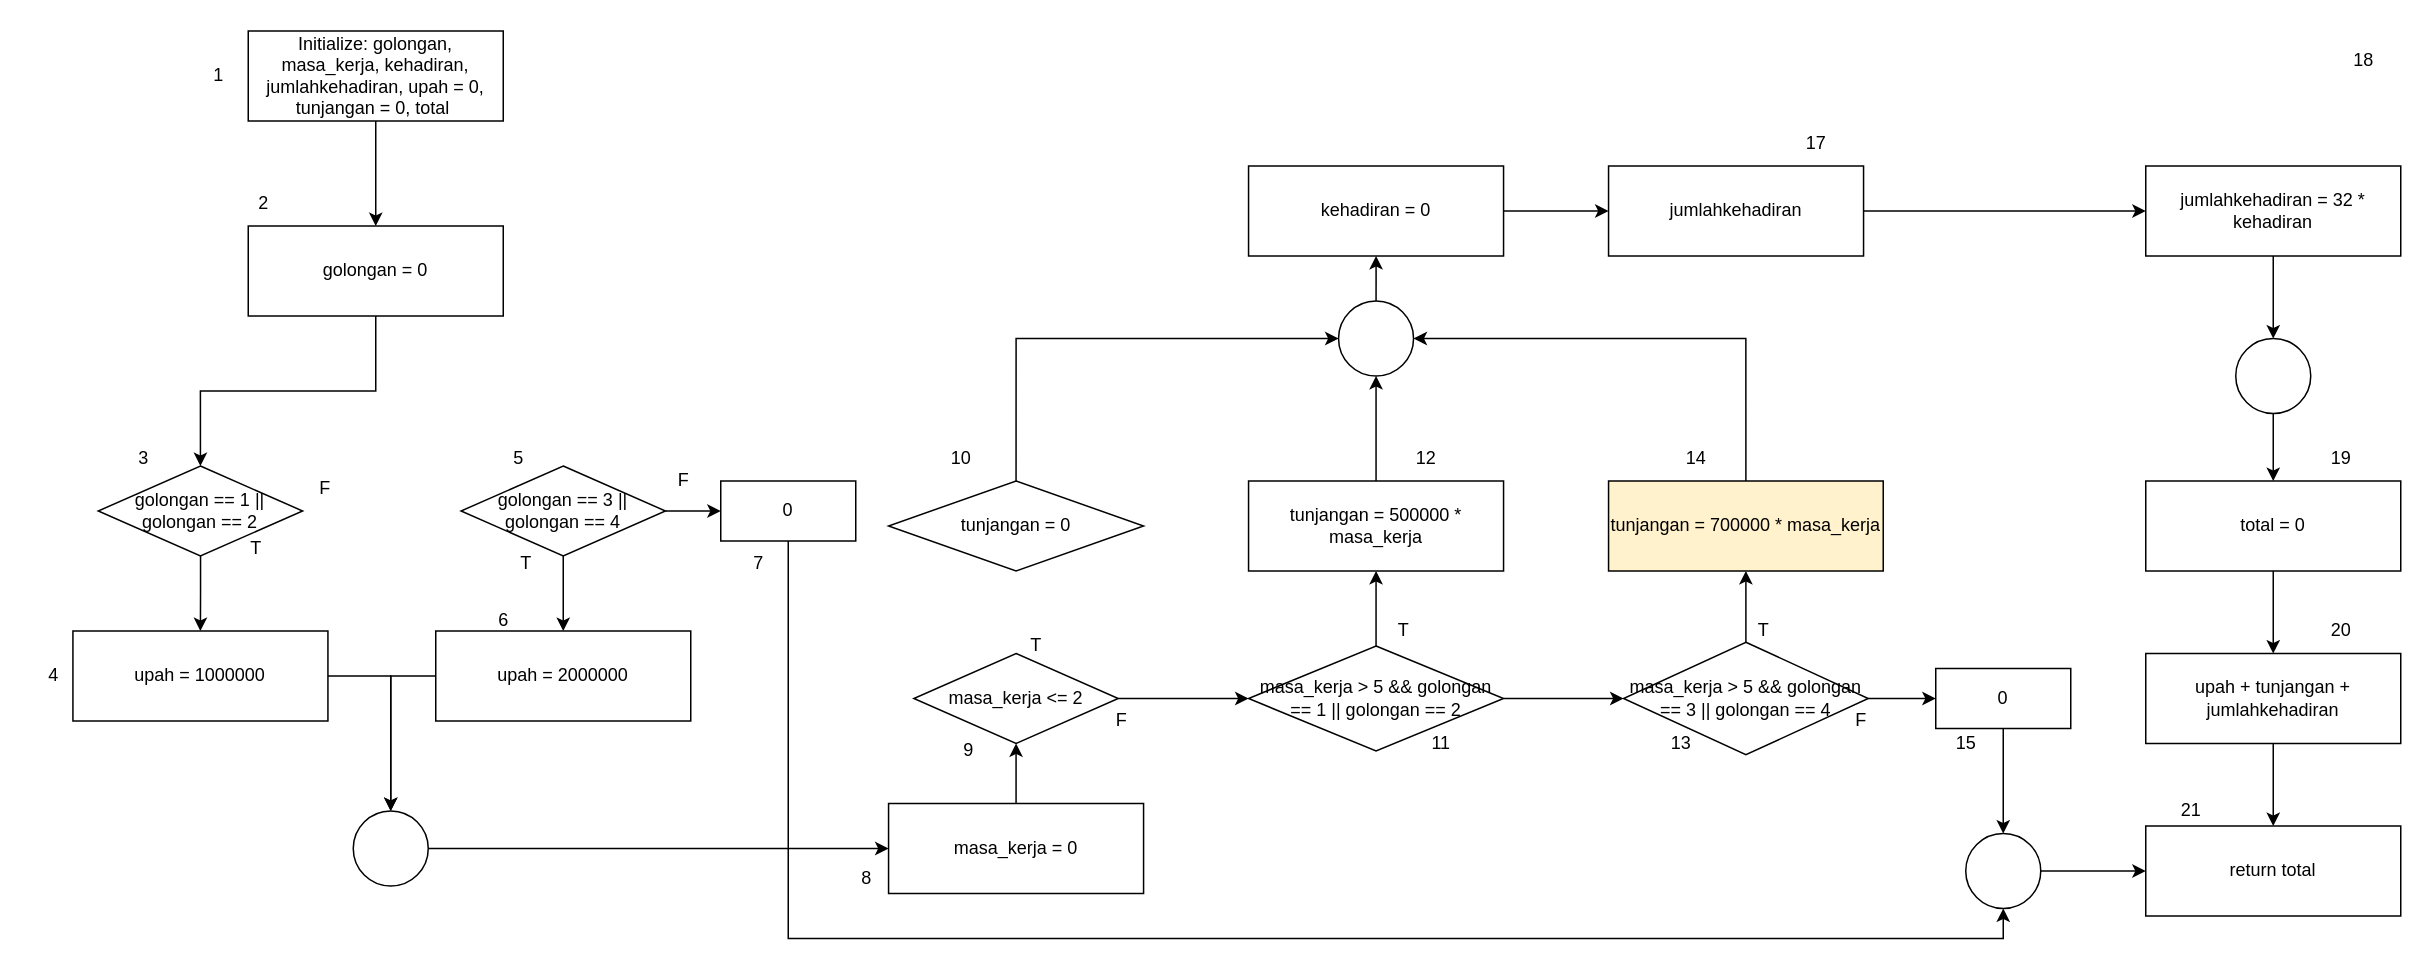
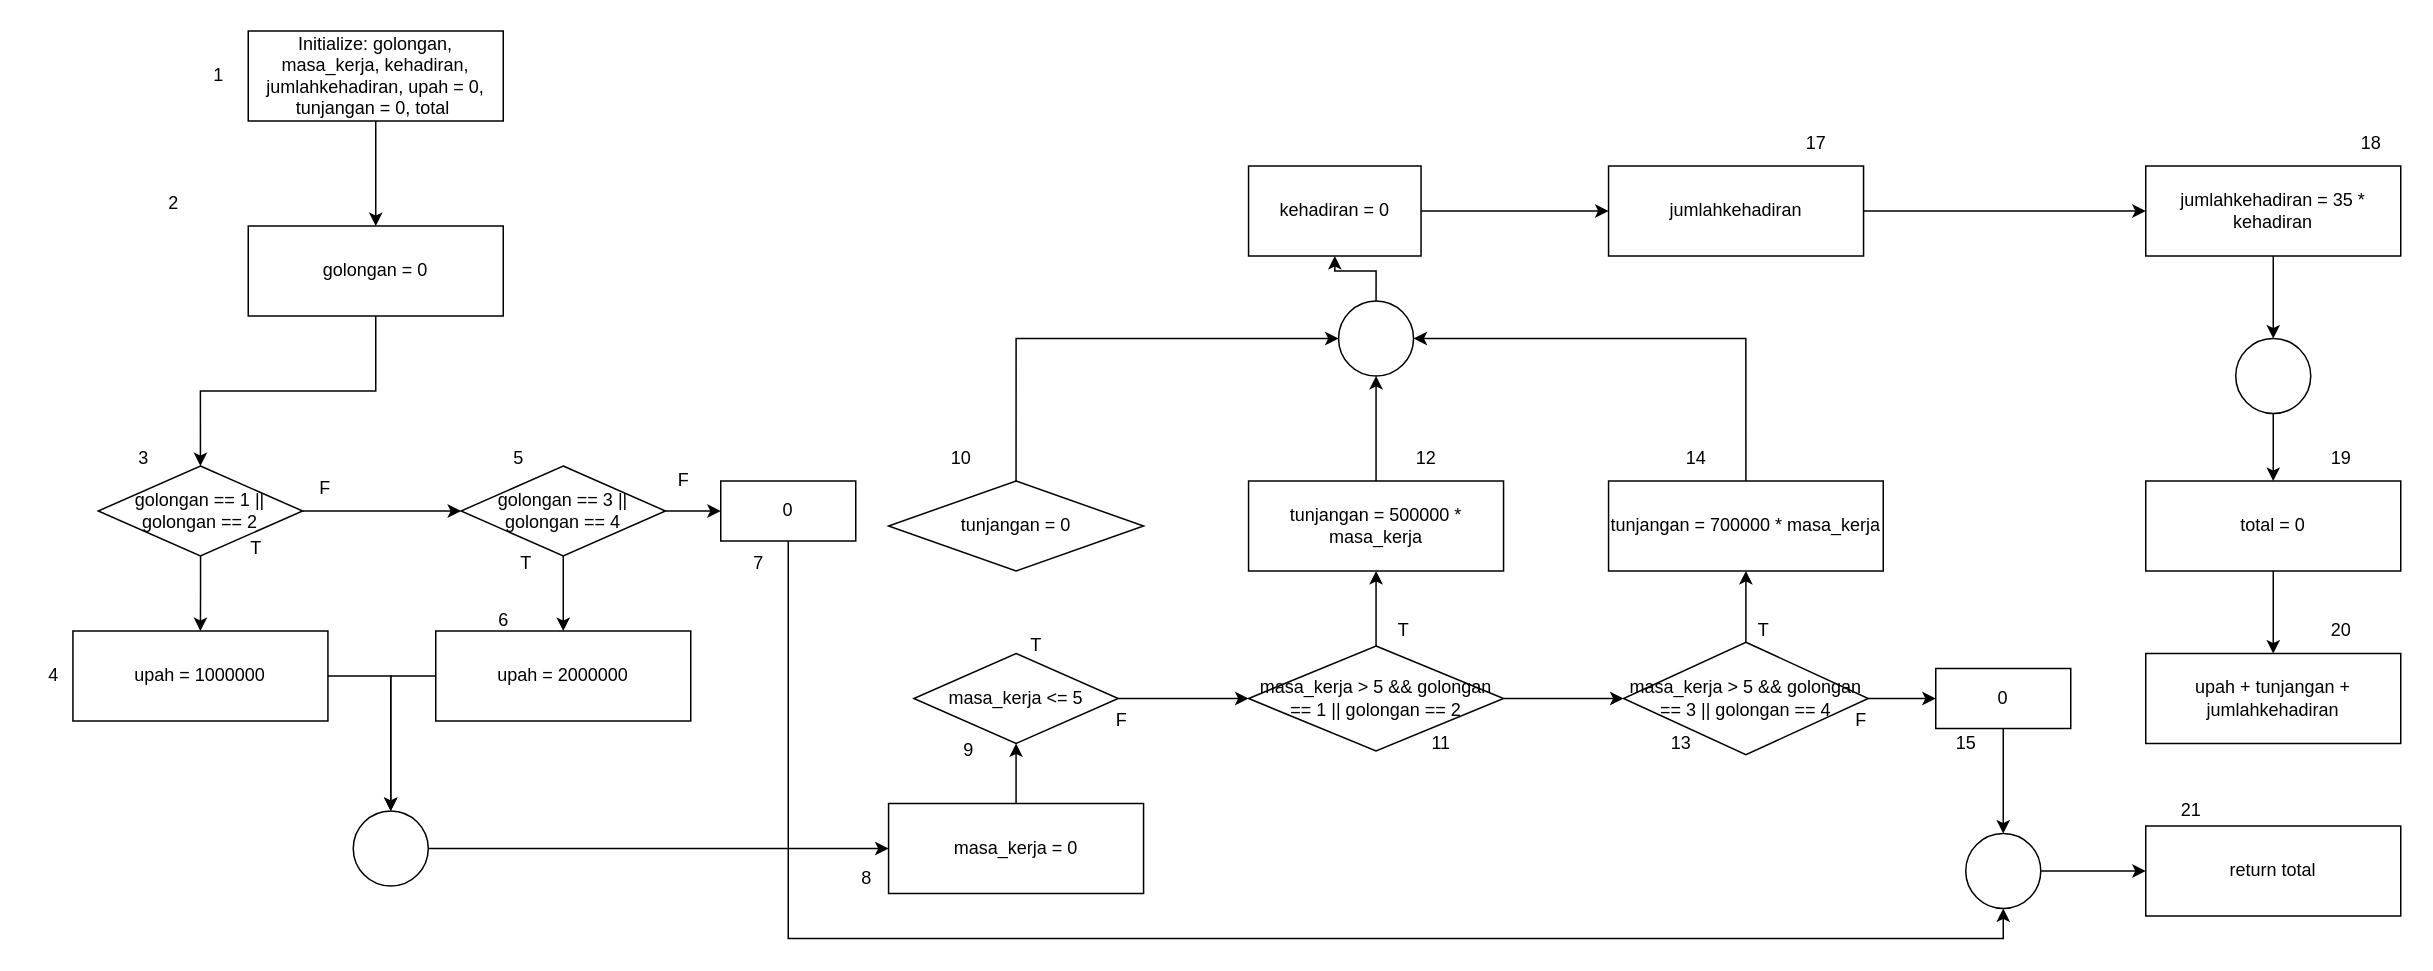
(2363, 61) -> (2371, 143)
(263, 203) -> (173, 203)
(1376, 211) -> (1335, 211)
(2273, 211) -> (2273, 211)
none -> (377, 511)
(1746, 526) -> (1746, 526)
(1016, 698) -> (1016, 698)
(2273, 780) -> none
